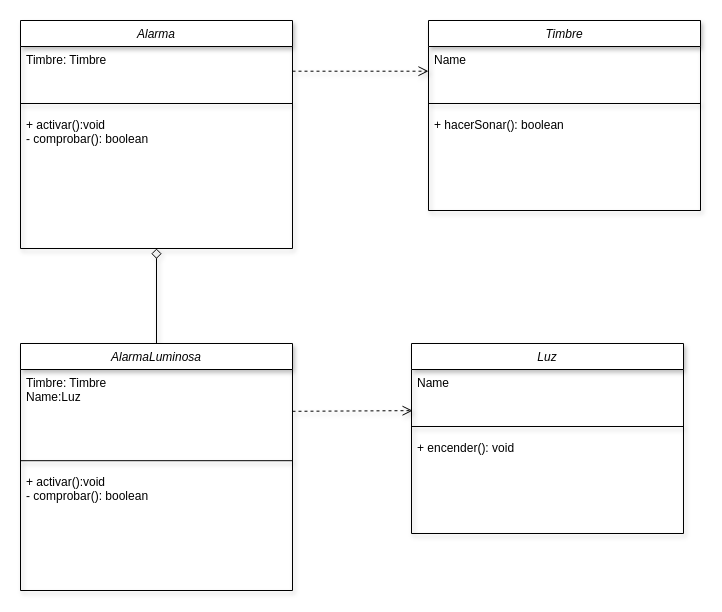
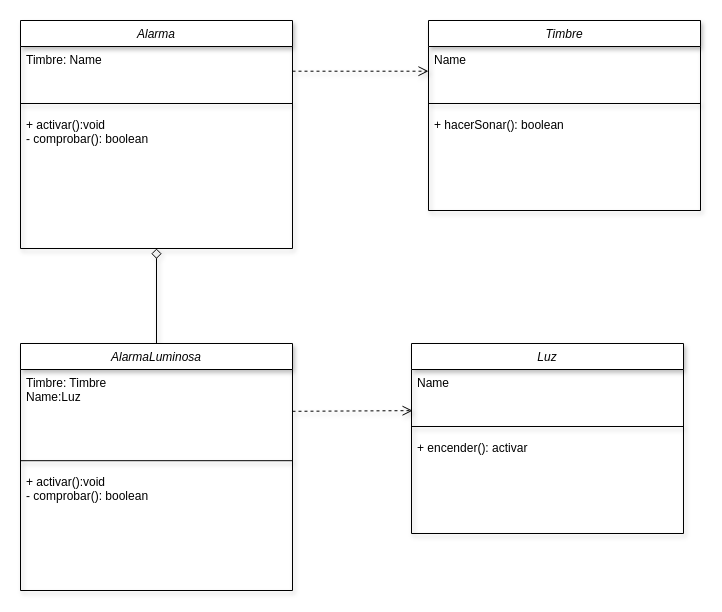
(67, 60) -> (62, 60)
(471, 448) -> (481, 448)
